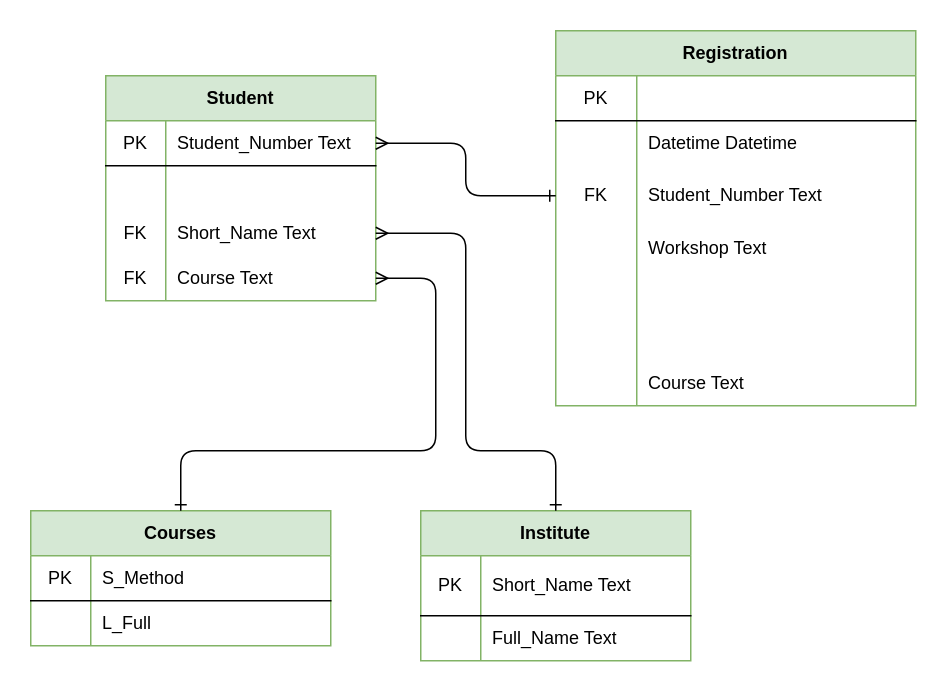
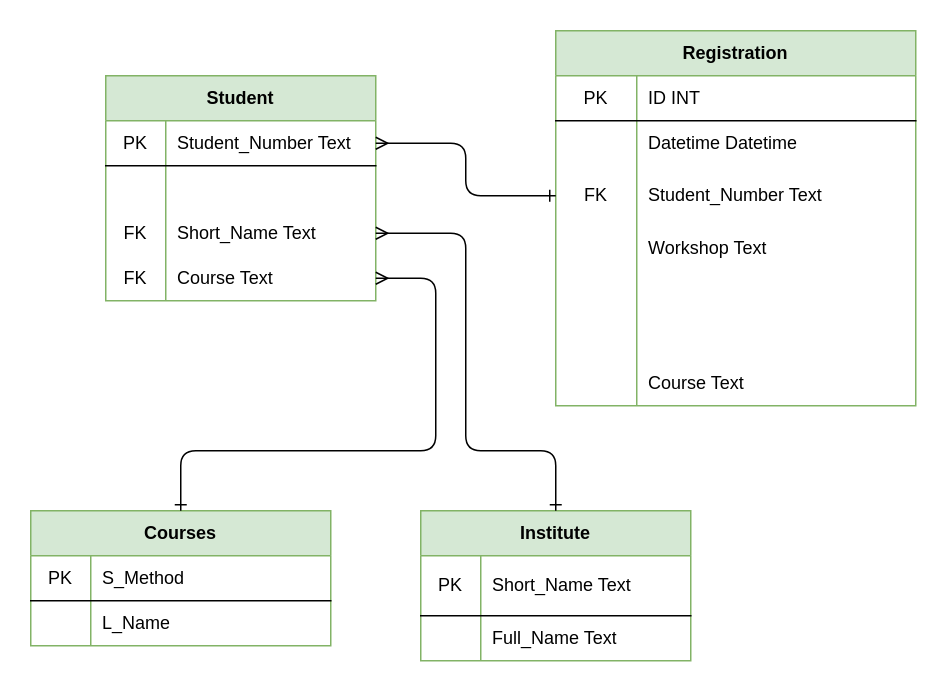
none -> (776, 98)
(128, 623) -> (133, 623)
